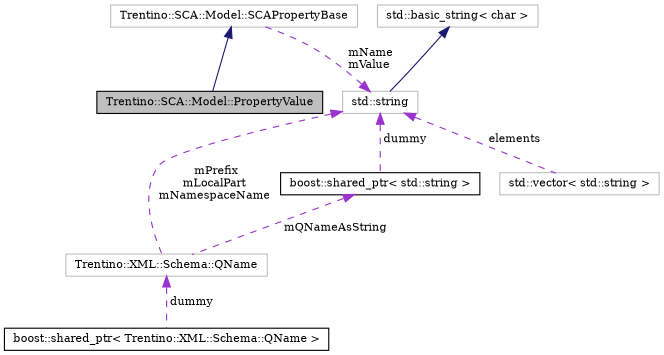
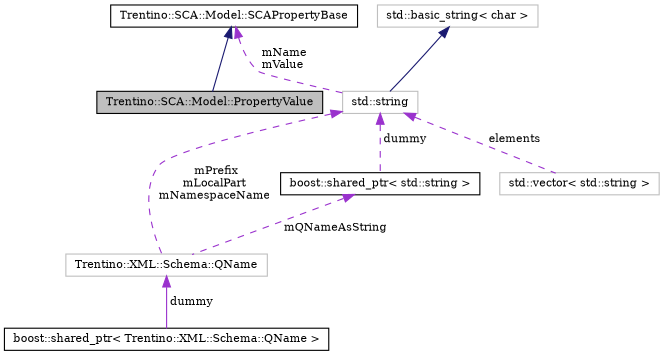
(234, 16) -> (234, 16)
(316, 50) -> (281, 78)
(167, 308) -> (167, 308)
